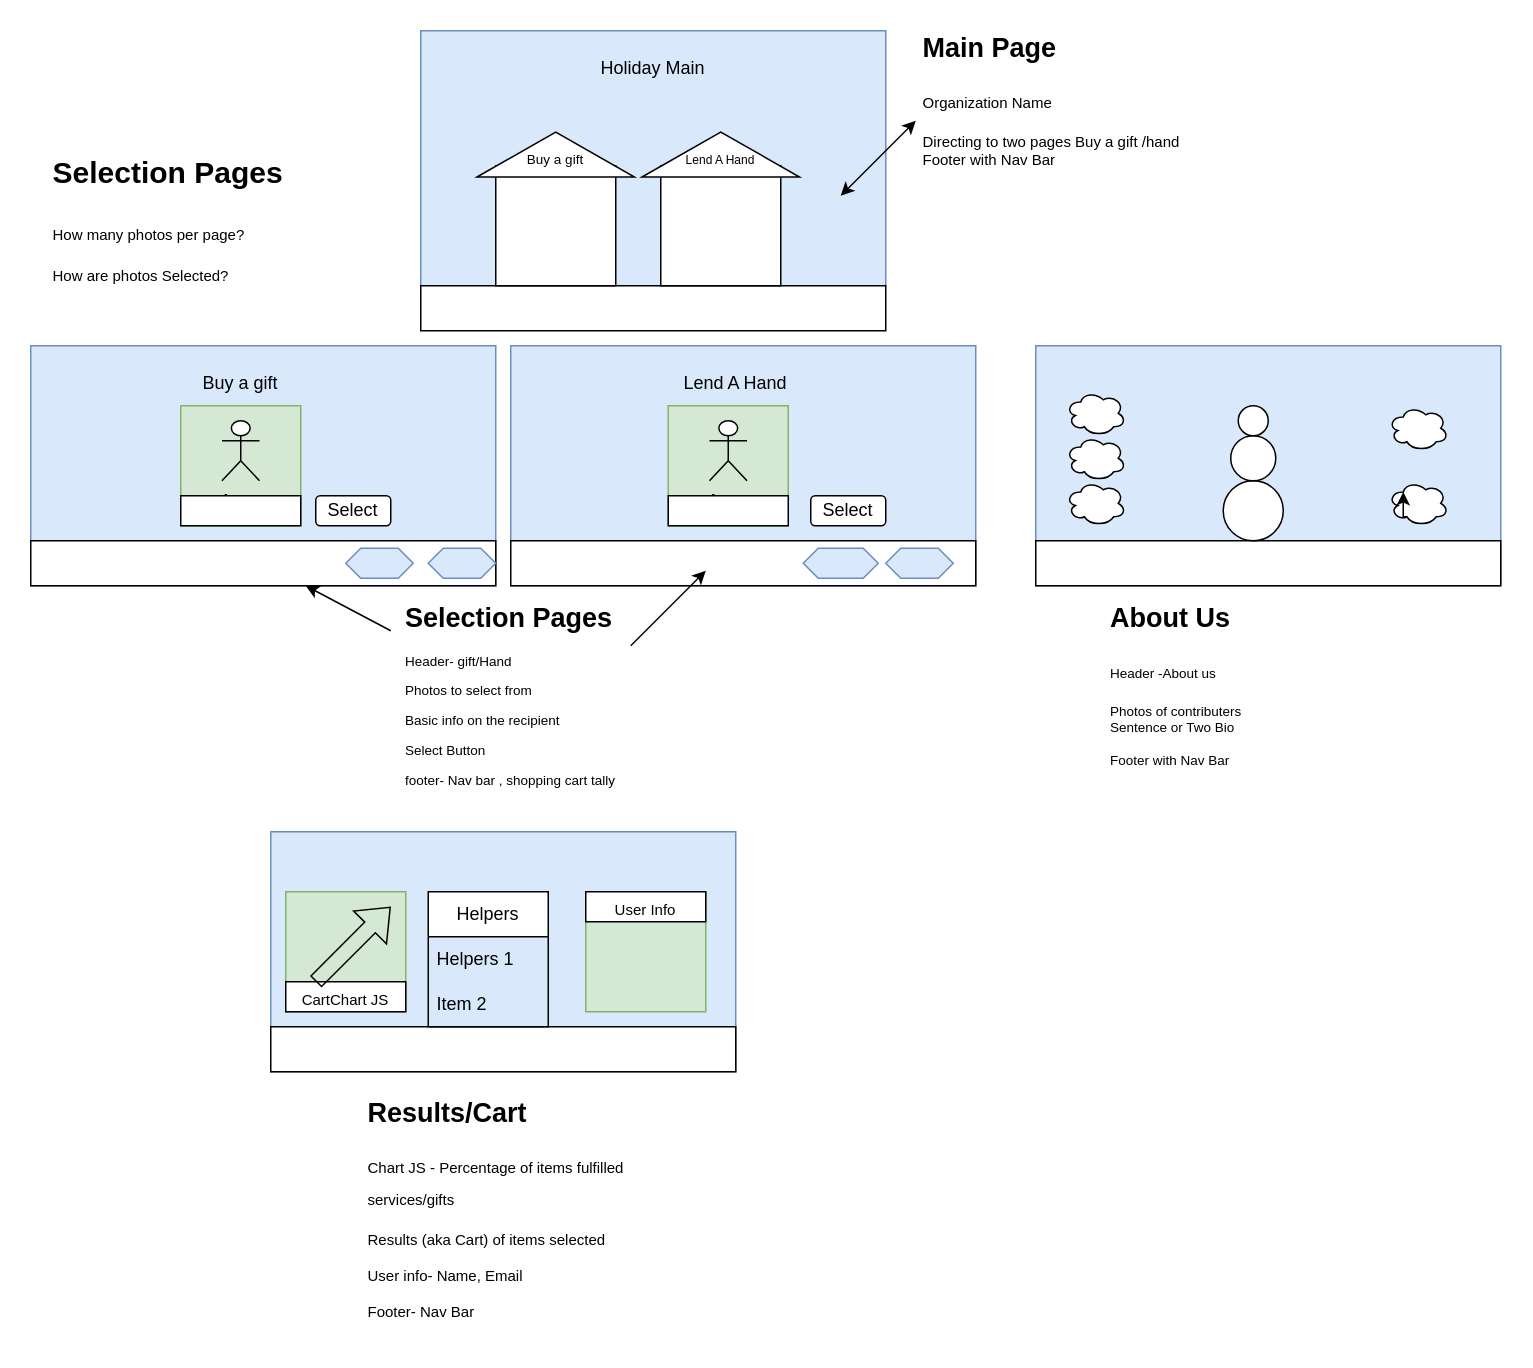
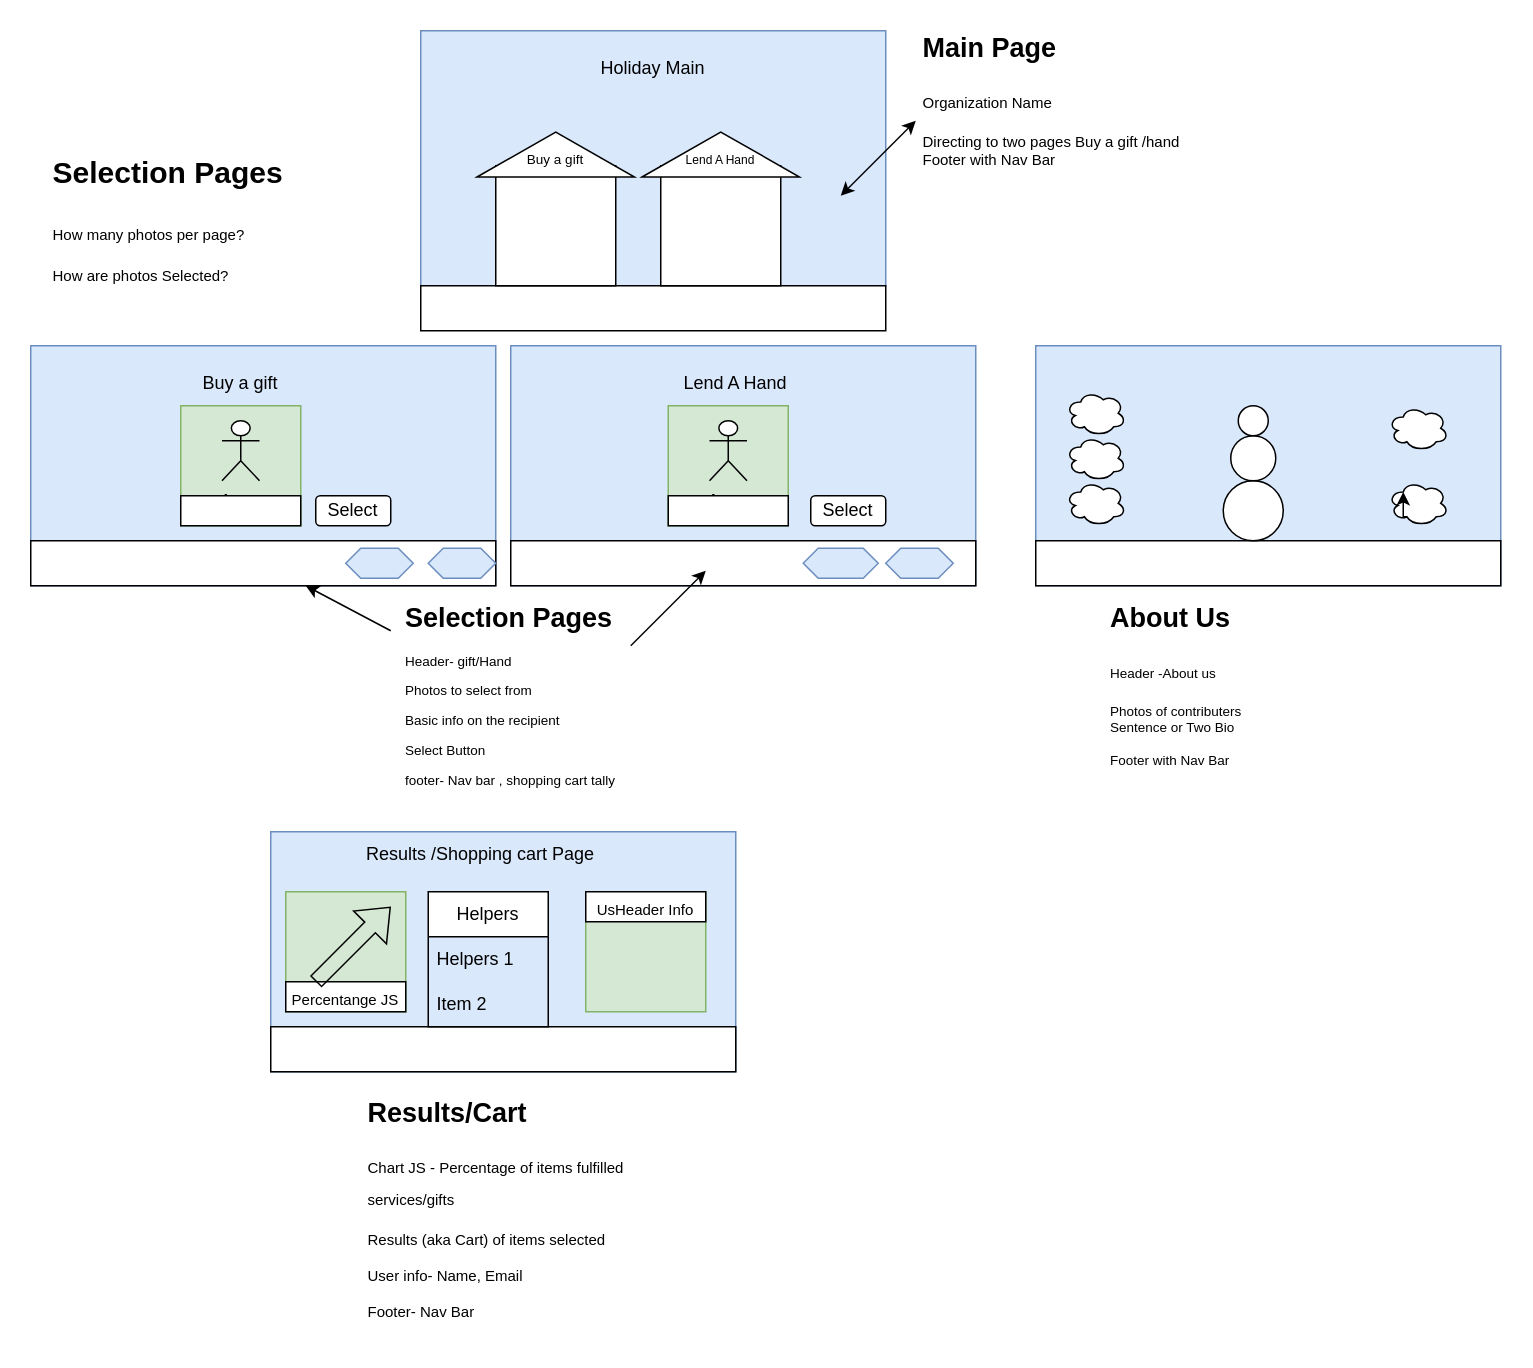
none -> (481, 854)
(646, 907) -> (646, 907)
(346, 997) -> (346, 997)
